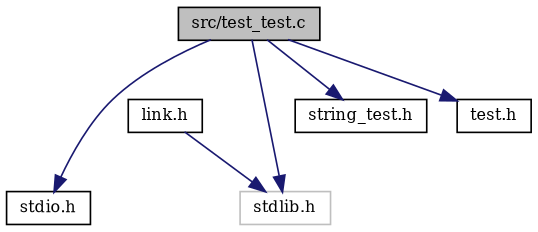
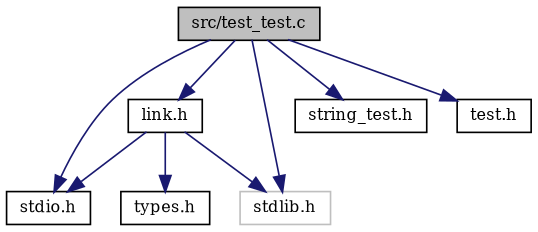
none -> (213, 64)
none -> (114, 157)
none -> (165, 208)
